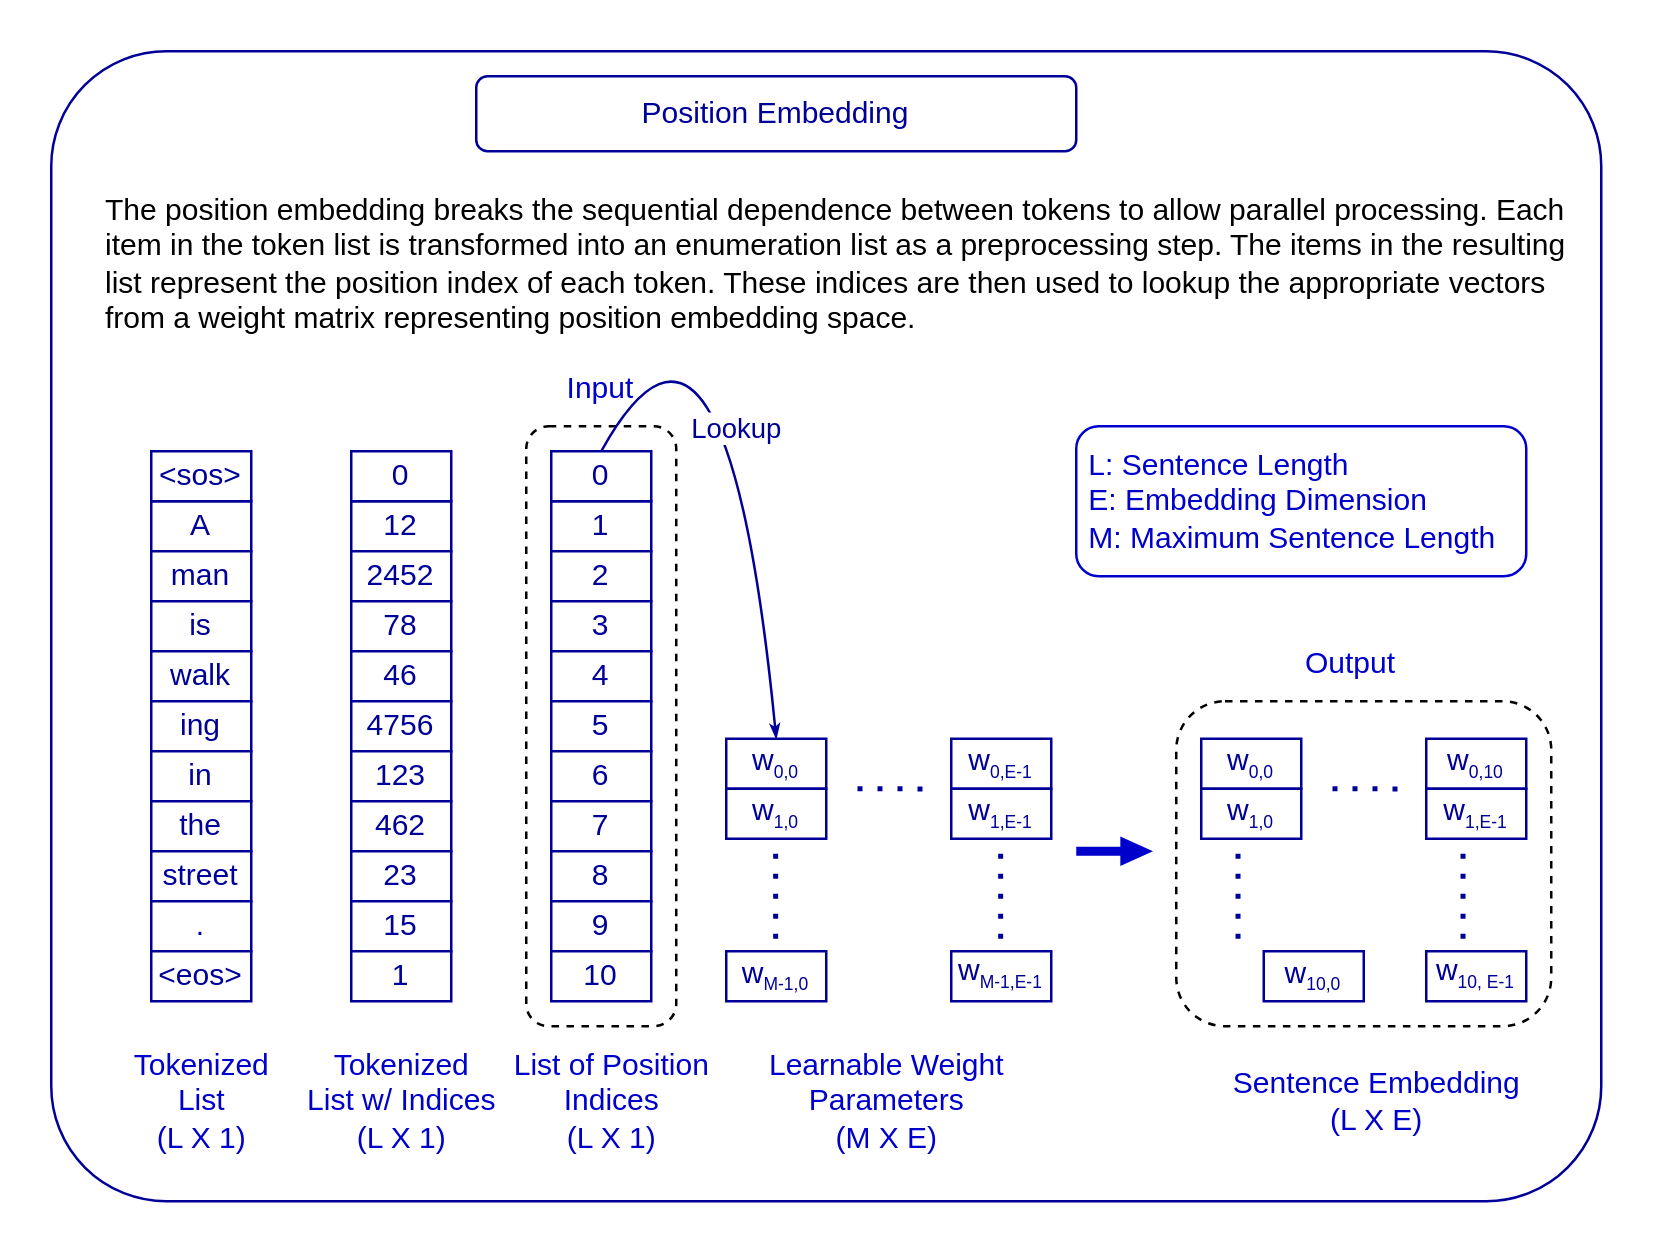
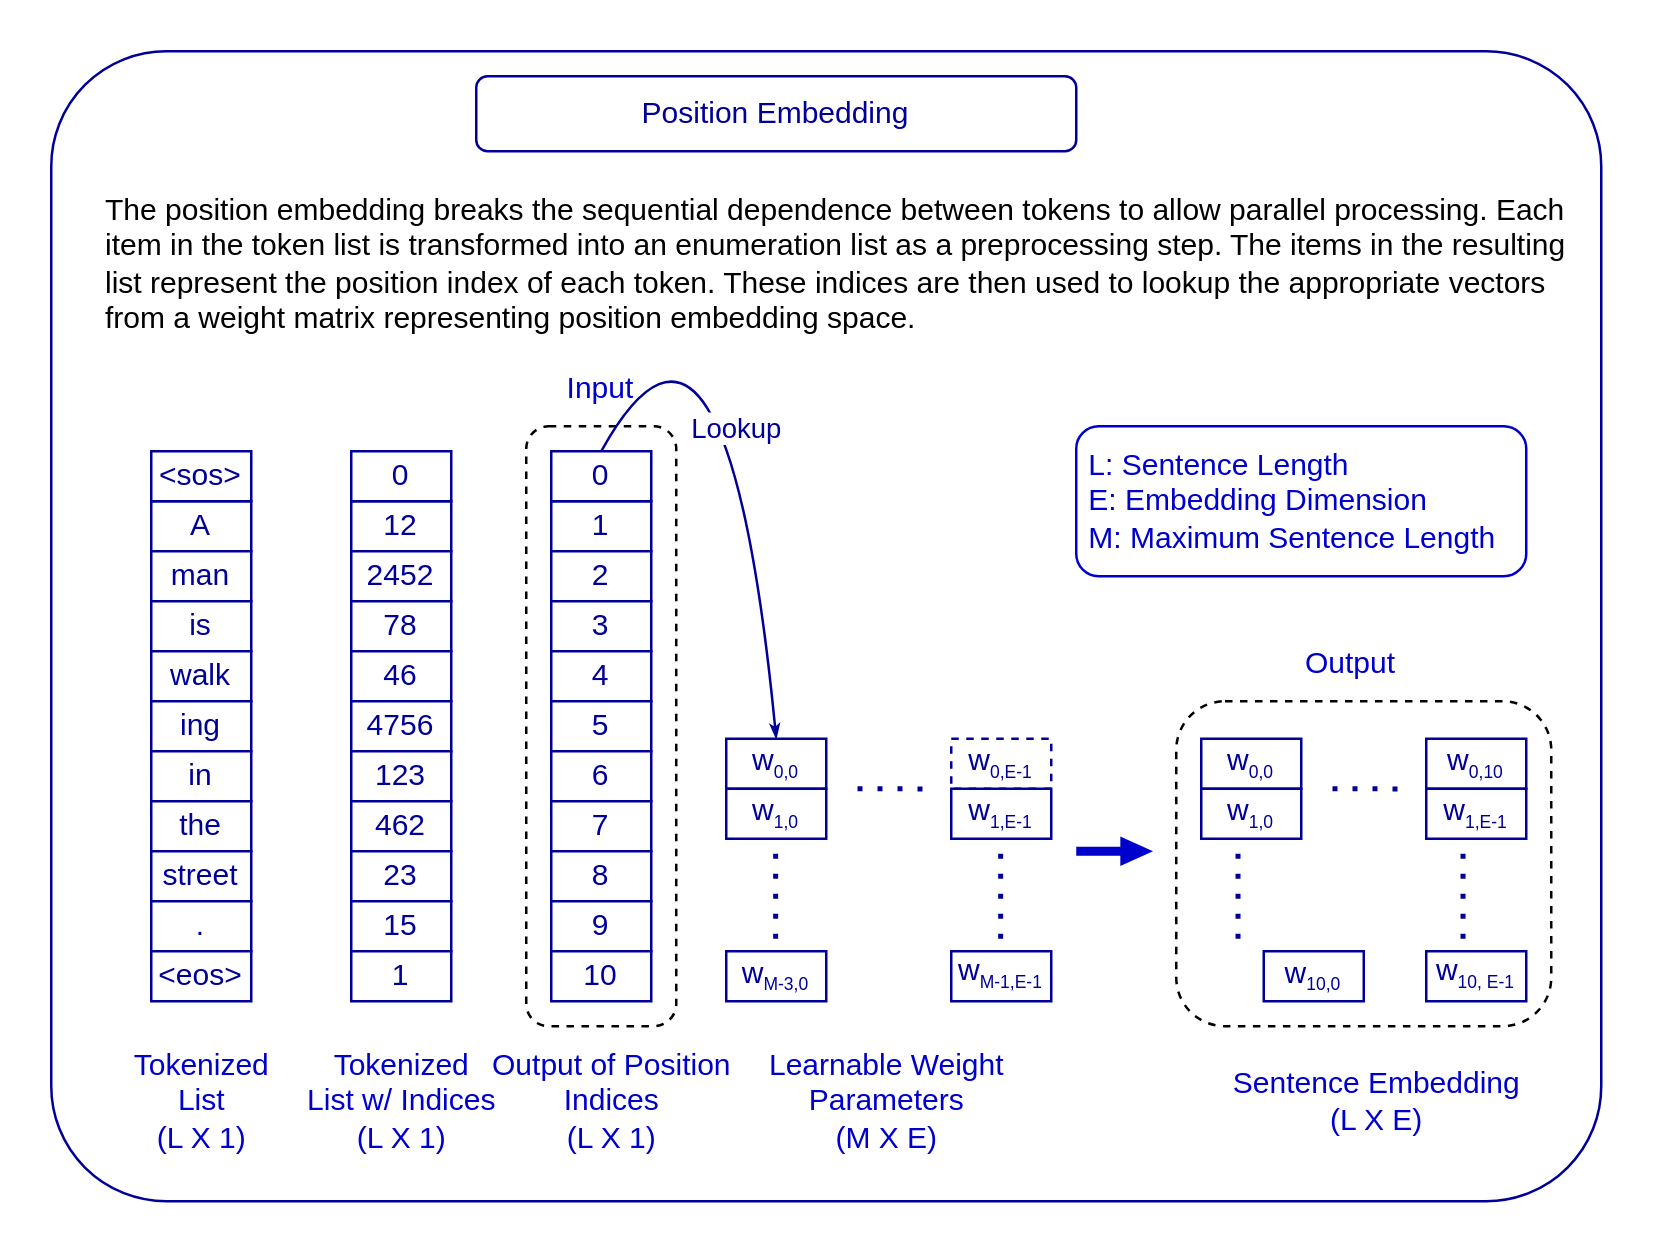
(1001, 764) -> (1001, 764)
(776, 976) -> (776, 976)
(613, 1101) -> (613, 1101)
